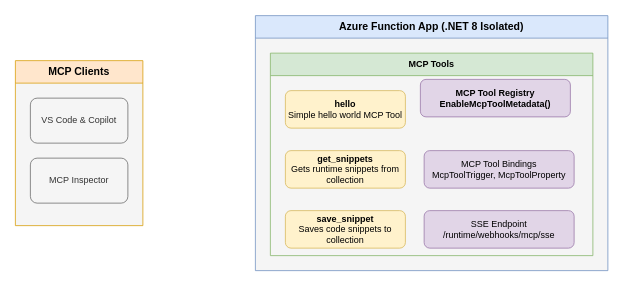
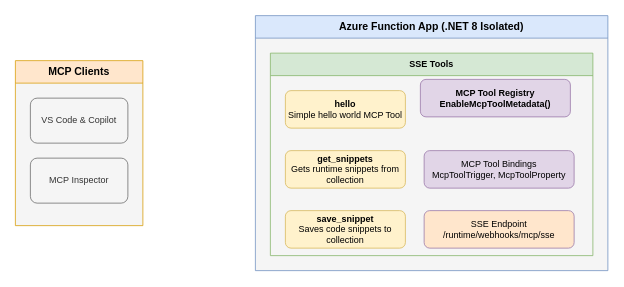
(432, 64) -> (432, 64)
(499, 229) -> (499, 229)
